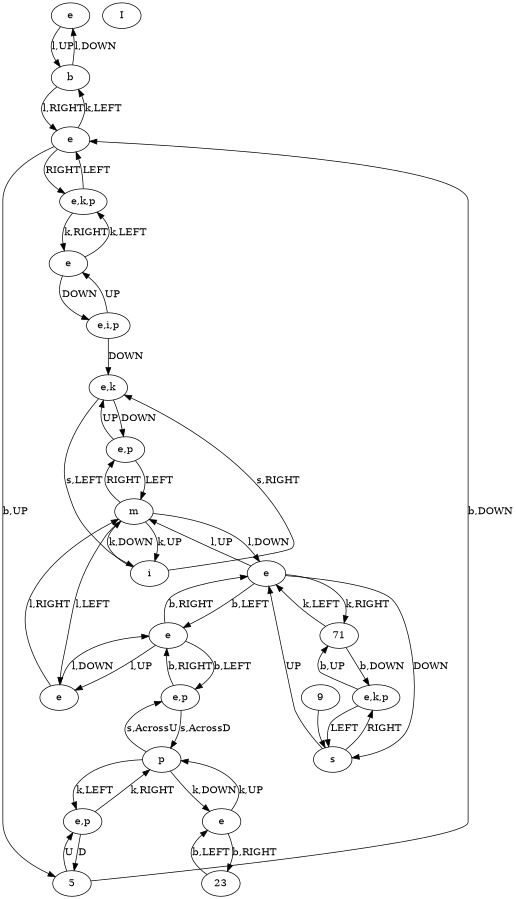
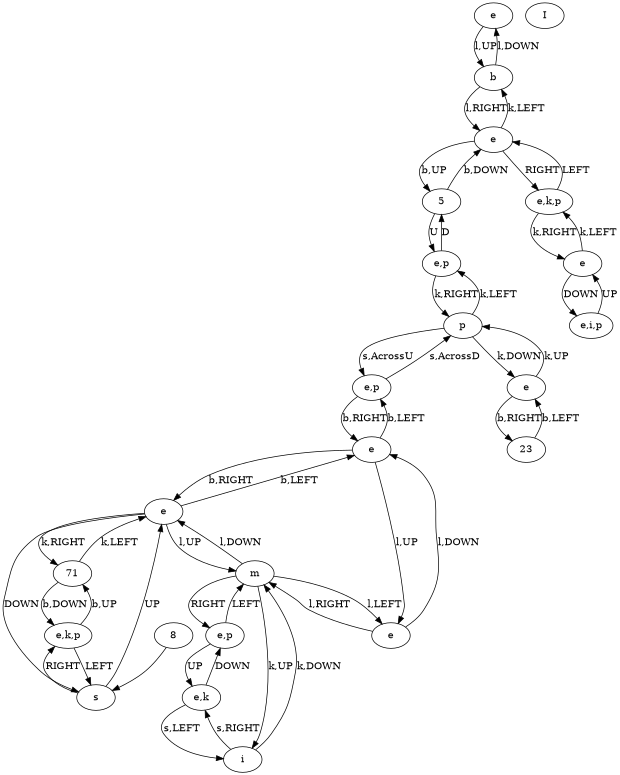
(108, 353) -> none
(321, 698) -> (174, 636)
